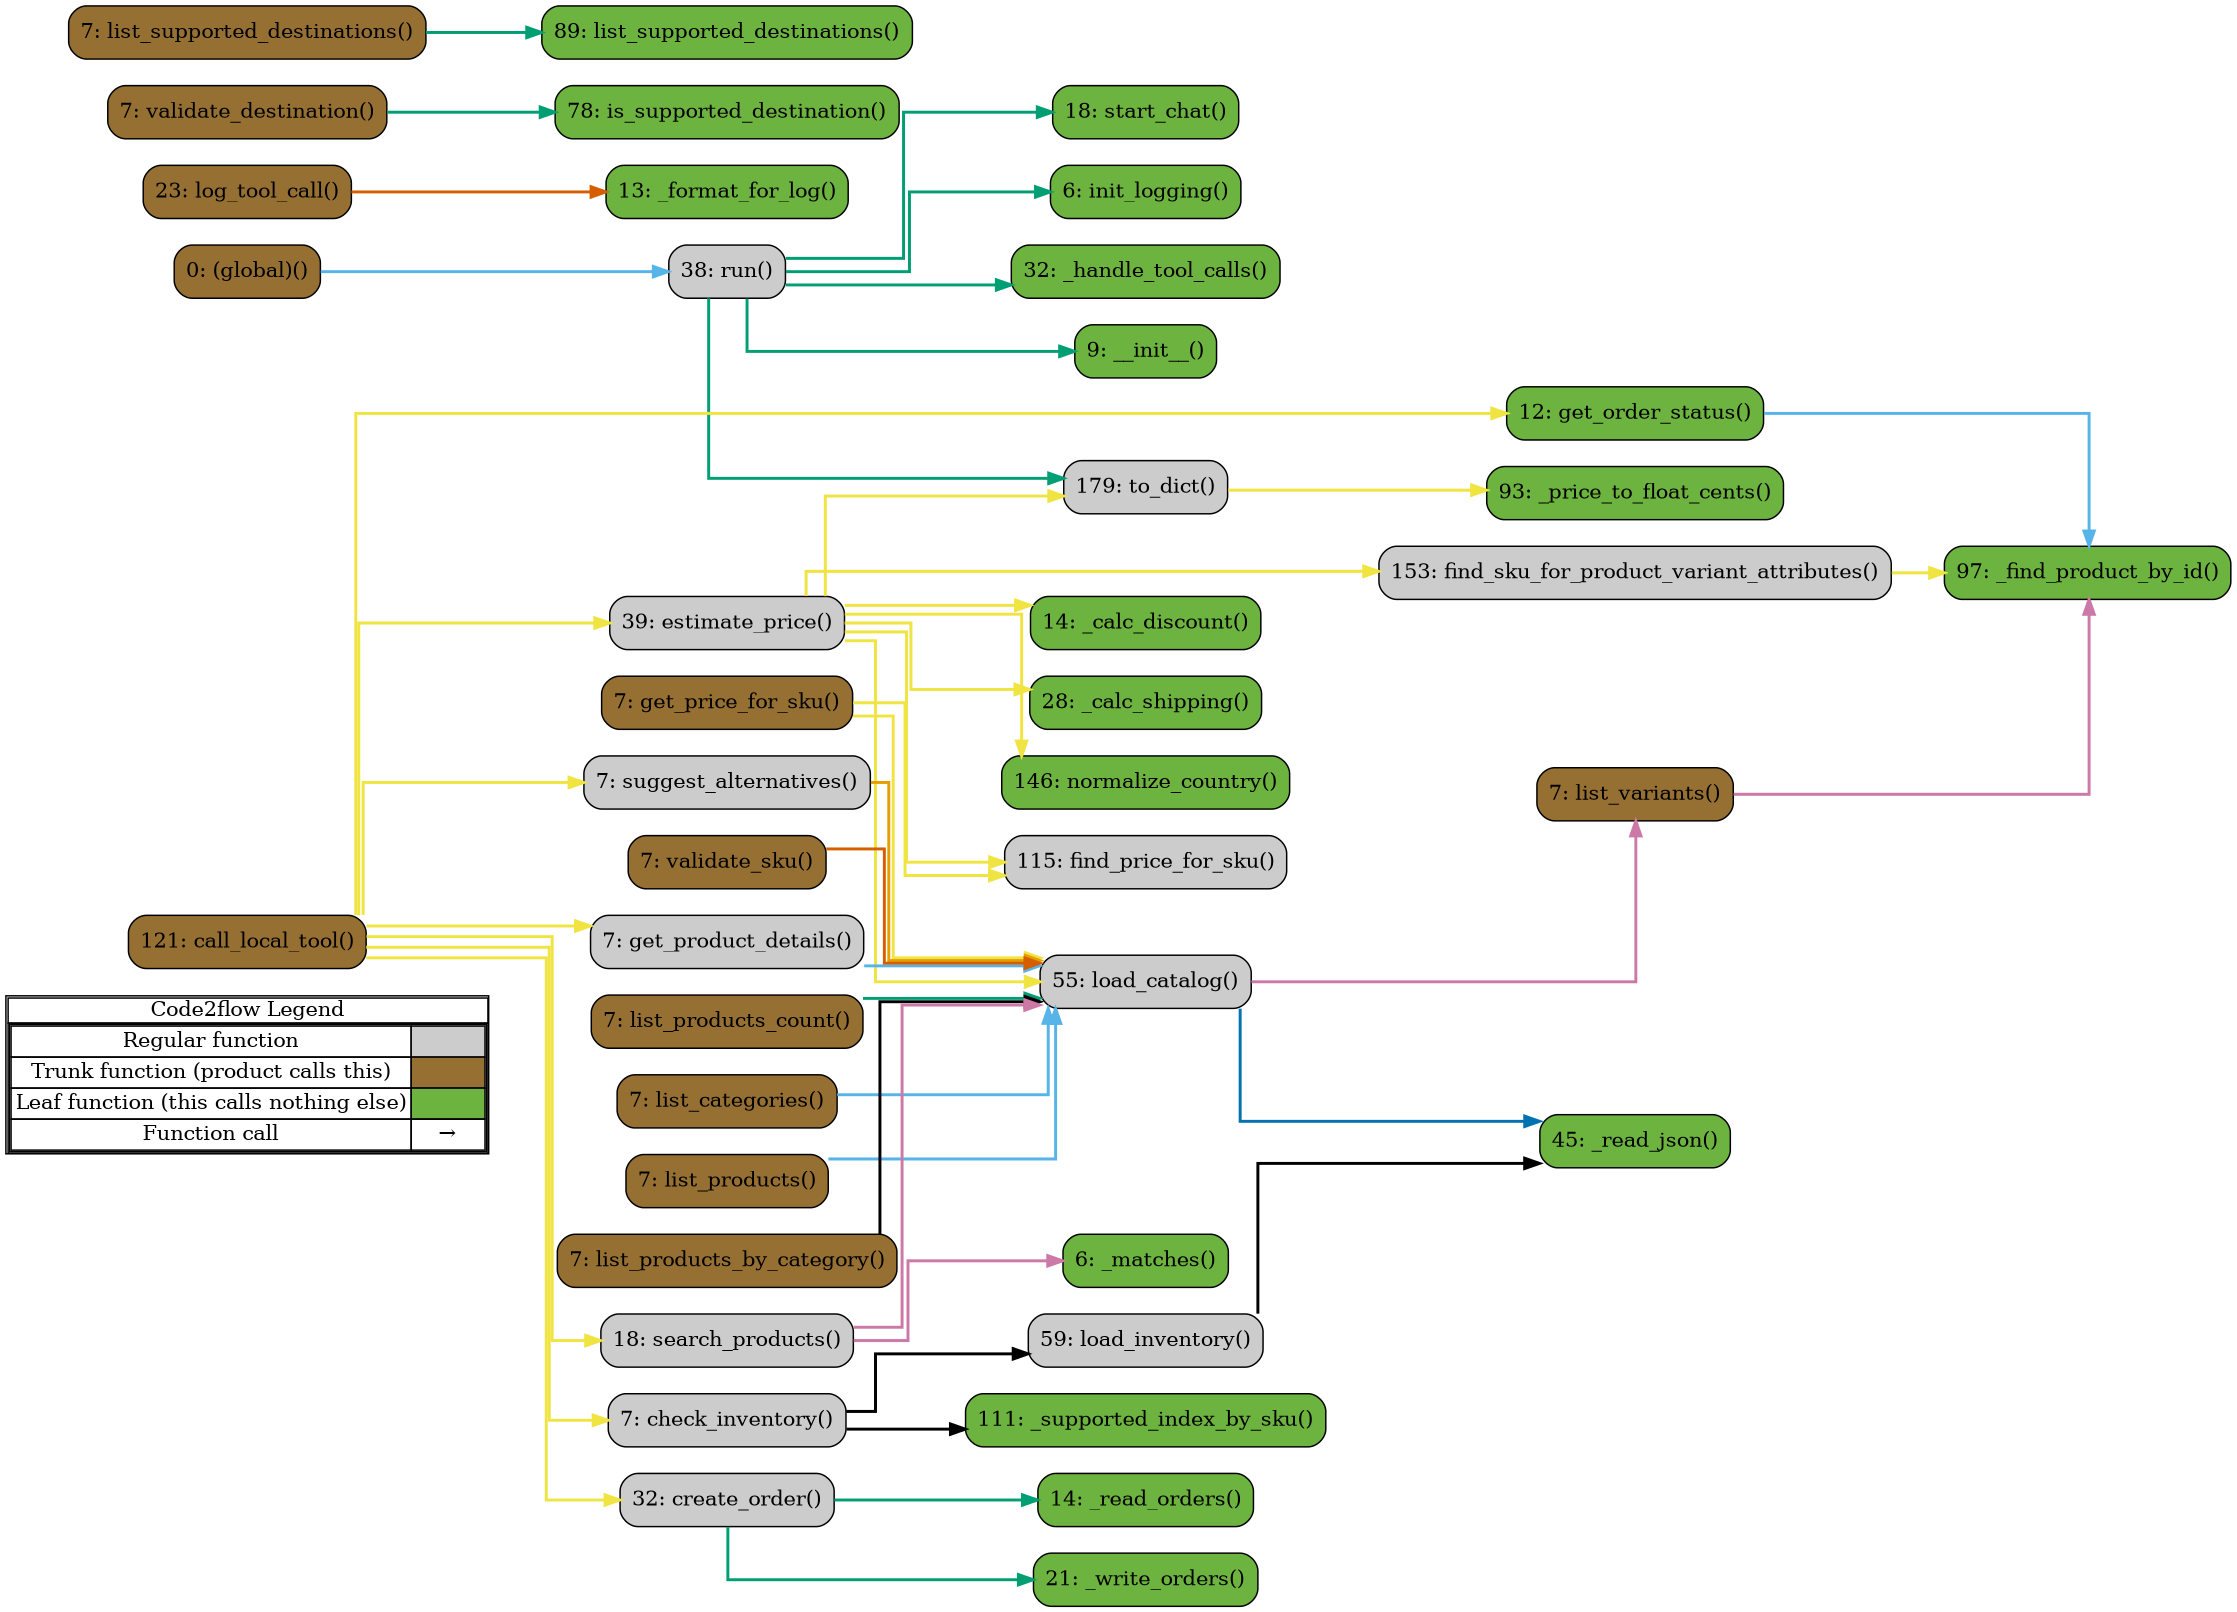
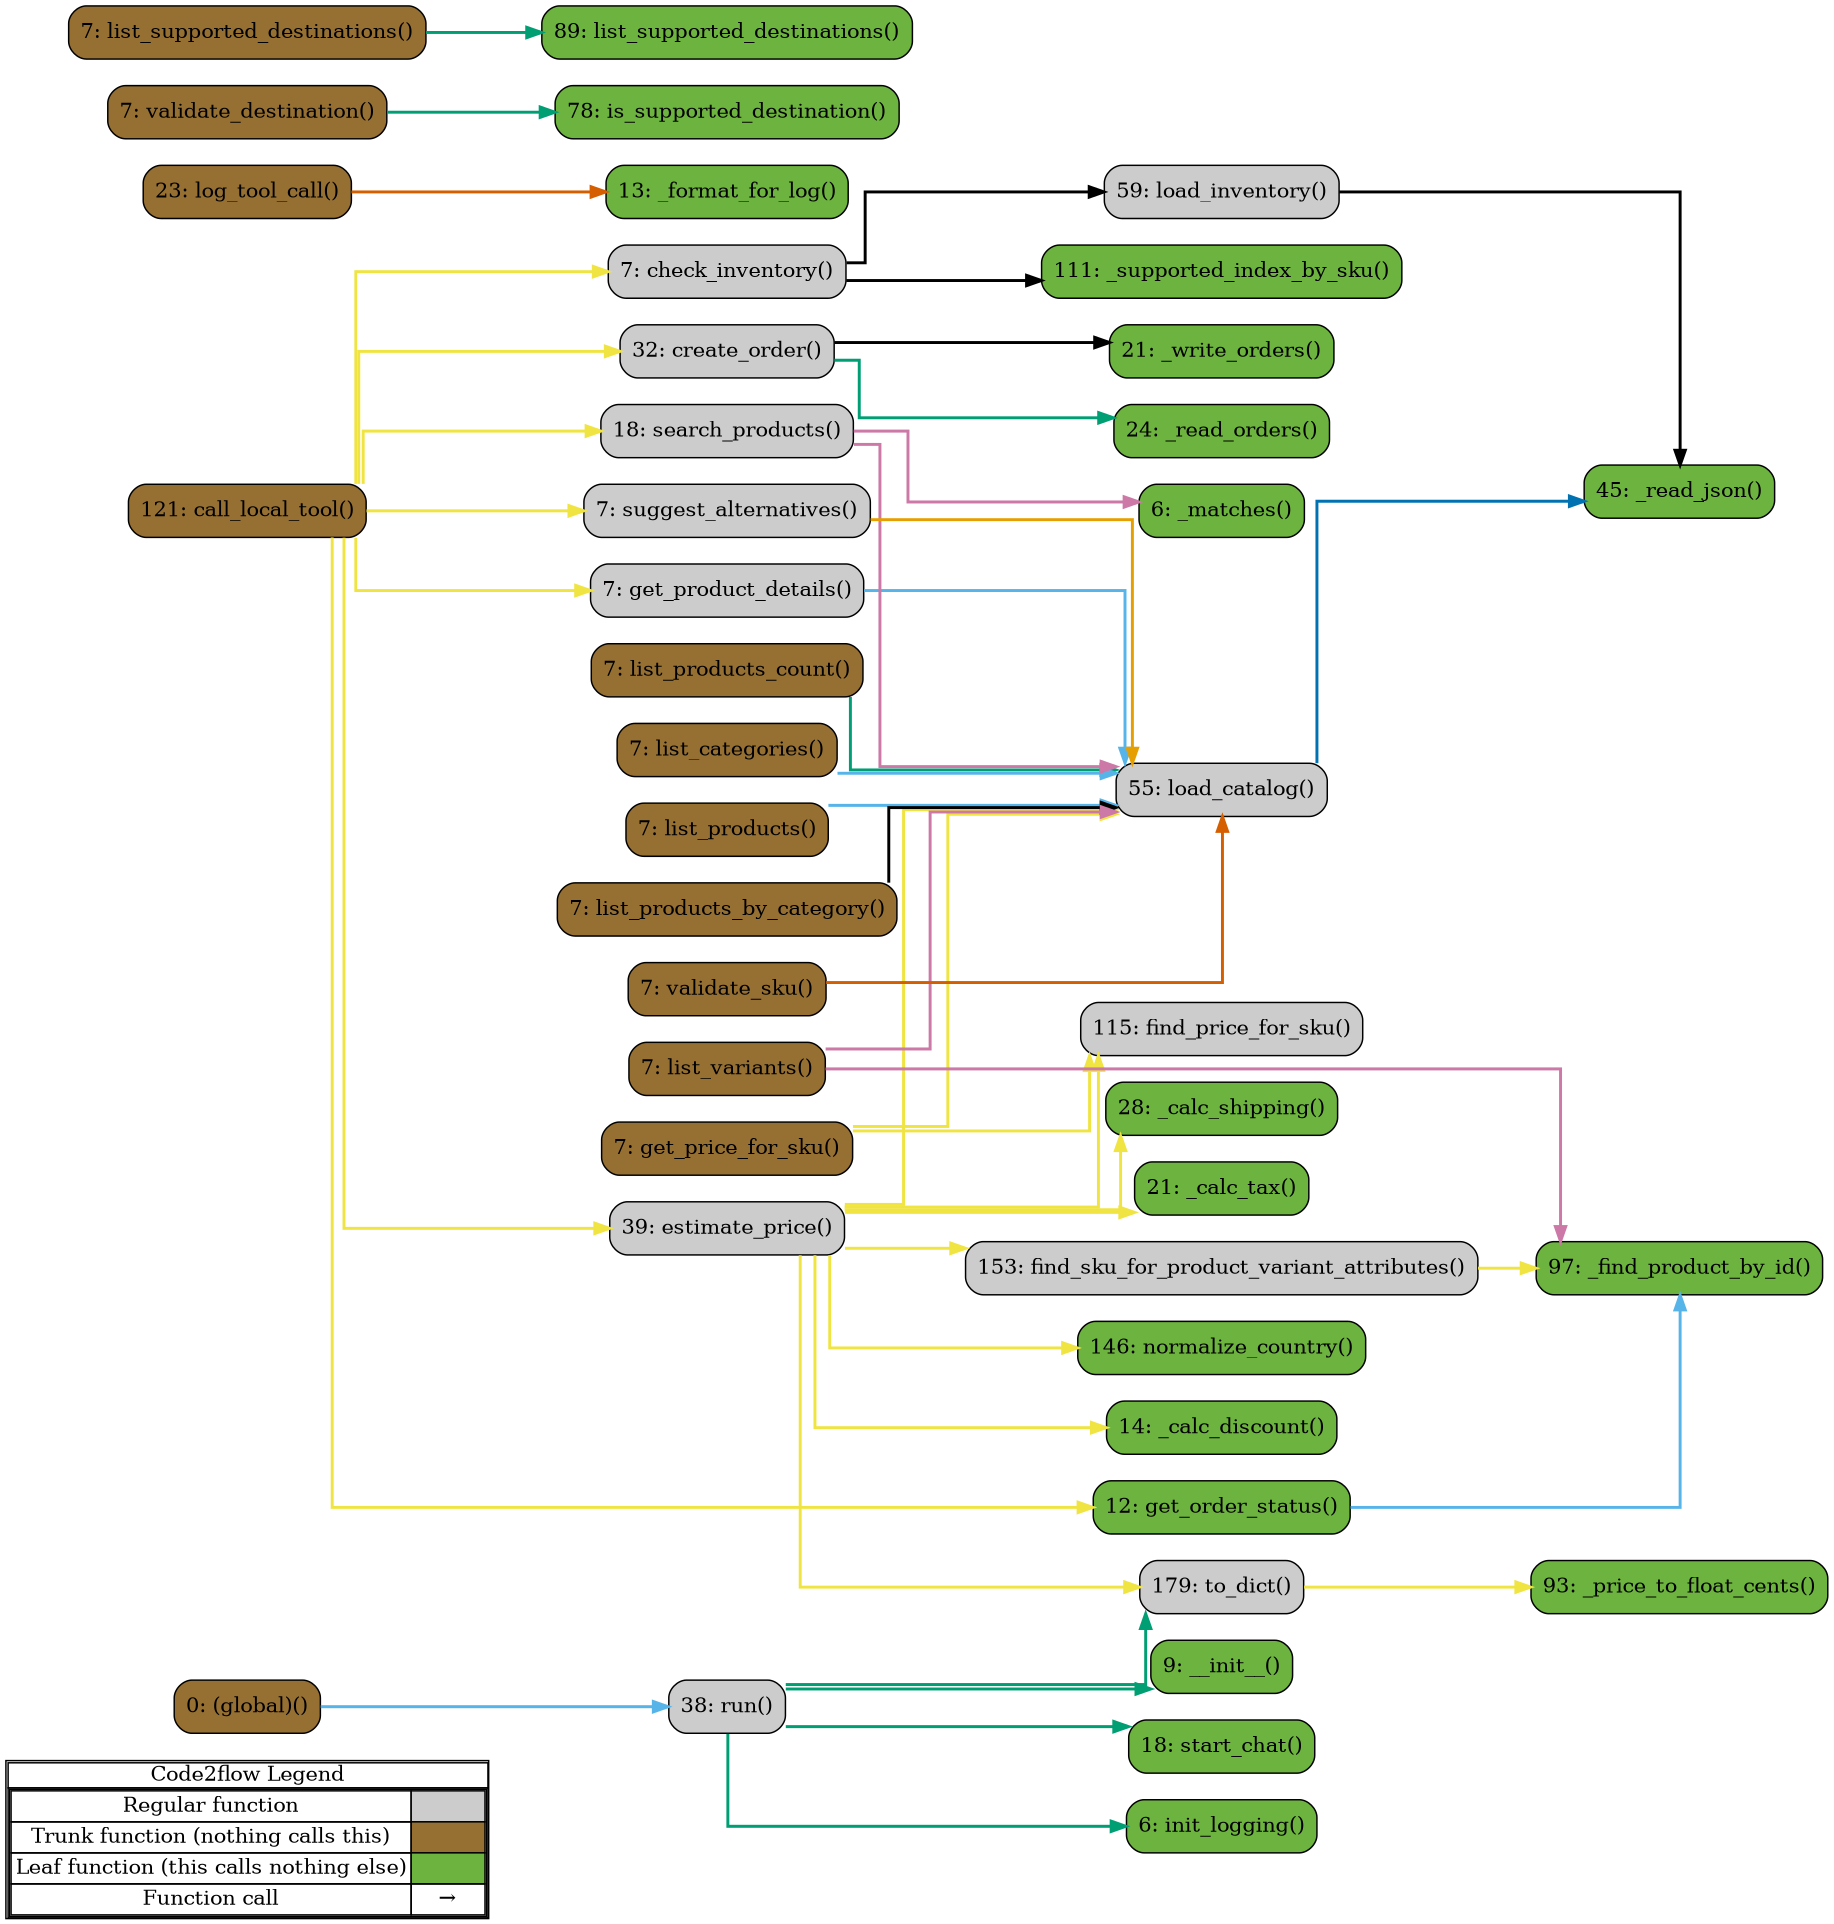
(1146, 272) -> none
(1517, 982) -> (930, 897)
(211, 1072) -> (211, 1837)
none -> (1222, 1188)
(1146, 1500) -> (1222, 431)
(847, 1580) -> (965, 343)
